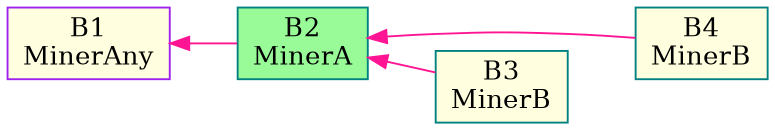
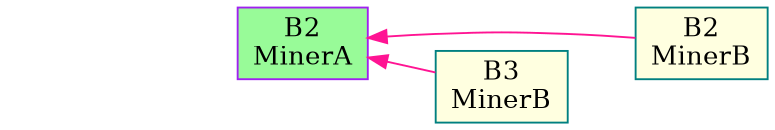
(89, 43) -> none
(303, 43) -> (303, 43)
(702, 43) -> (702, 43)
